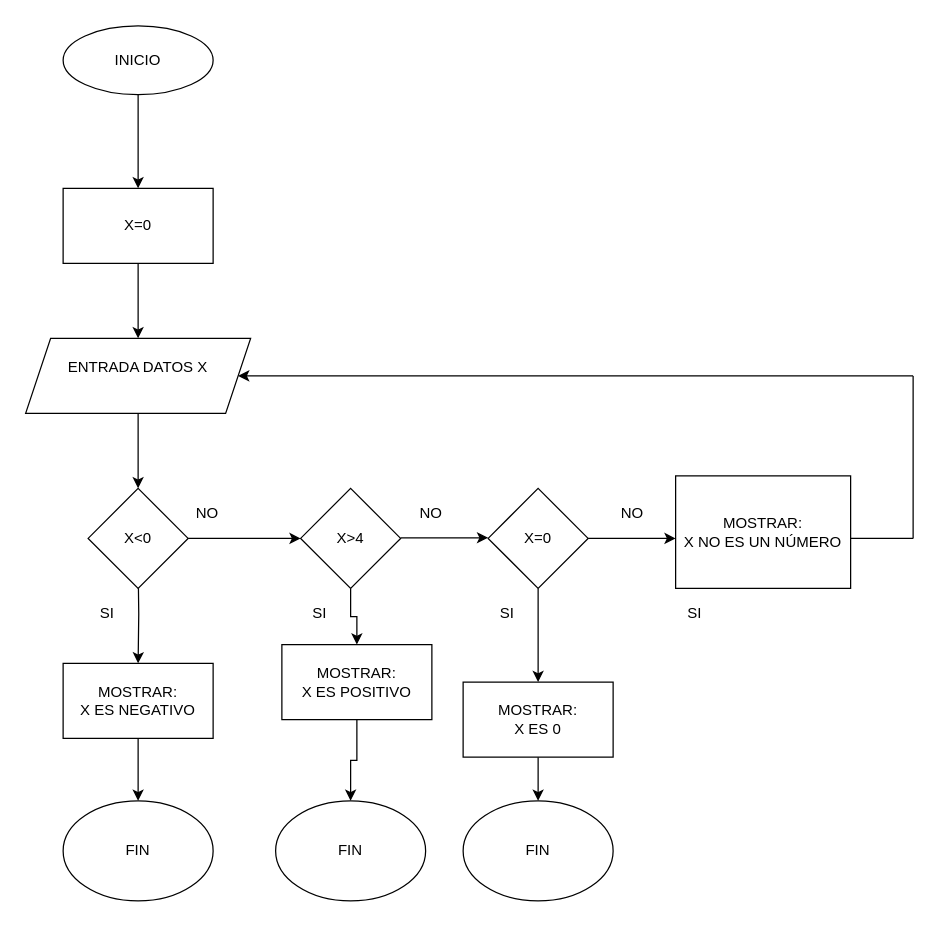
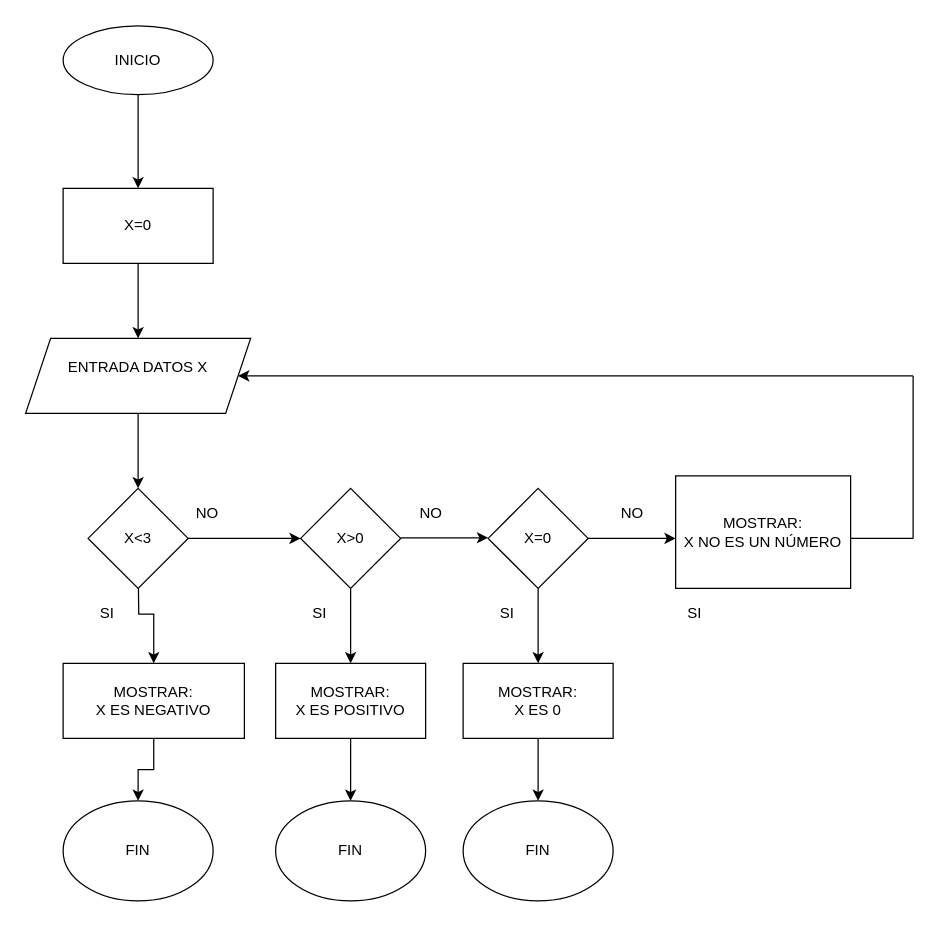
(138, 538) -> (138, 538)
(351, 538) -> (351, 538)
(357, 682) -> (351, 701)
(138, 701) -> (154, 701)
(538, 719) -> (538, 701)
